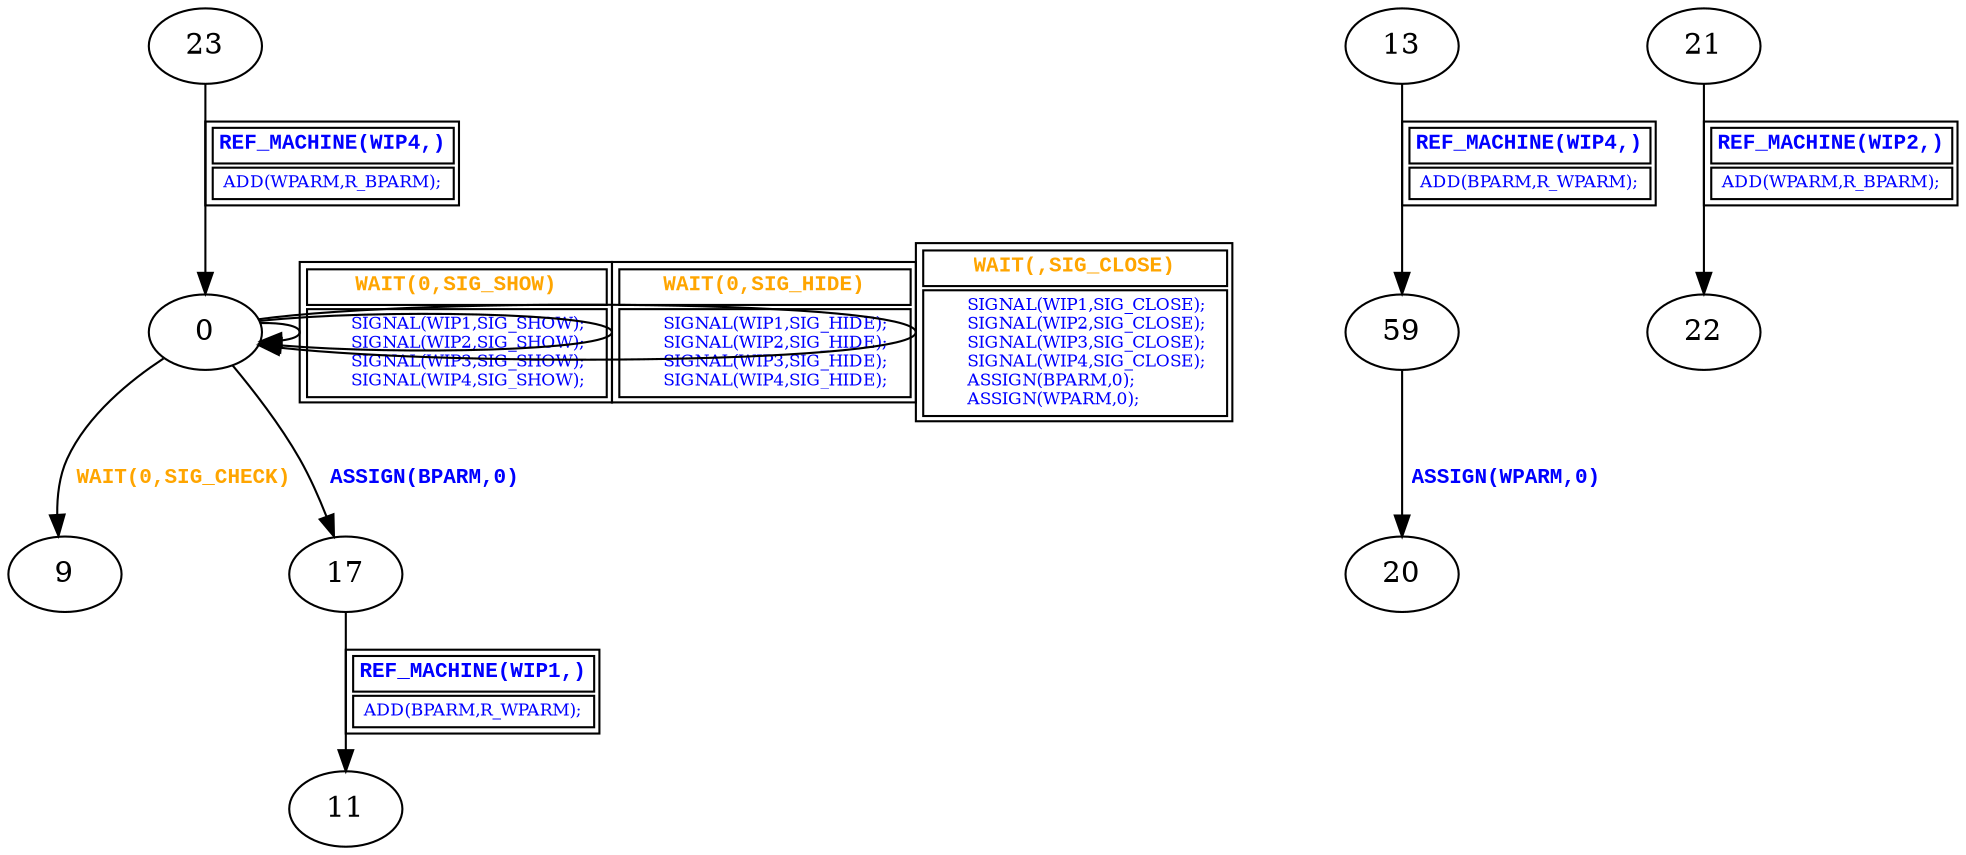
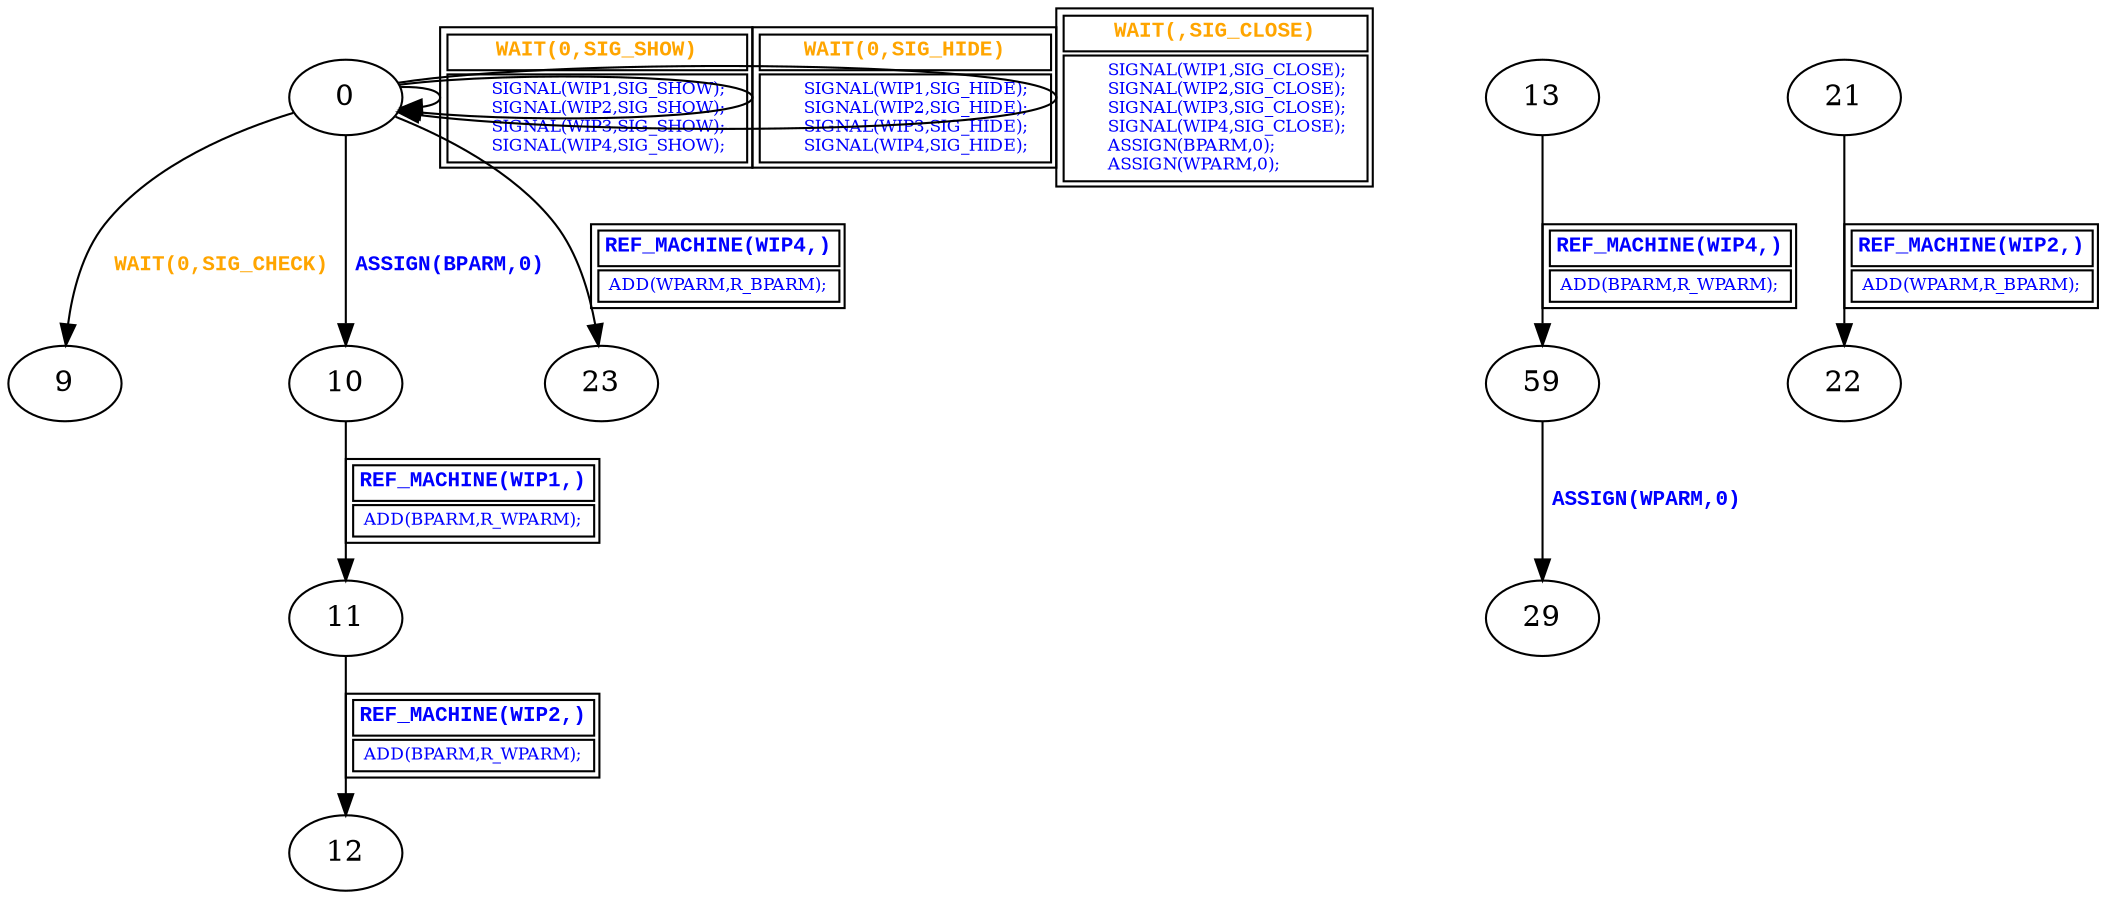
(205, 178) -> (526, 193)
(346, 574) -> (346, 384)
(1402, 574) -> (1543, 618)
none -> (346, 853)
